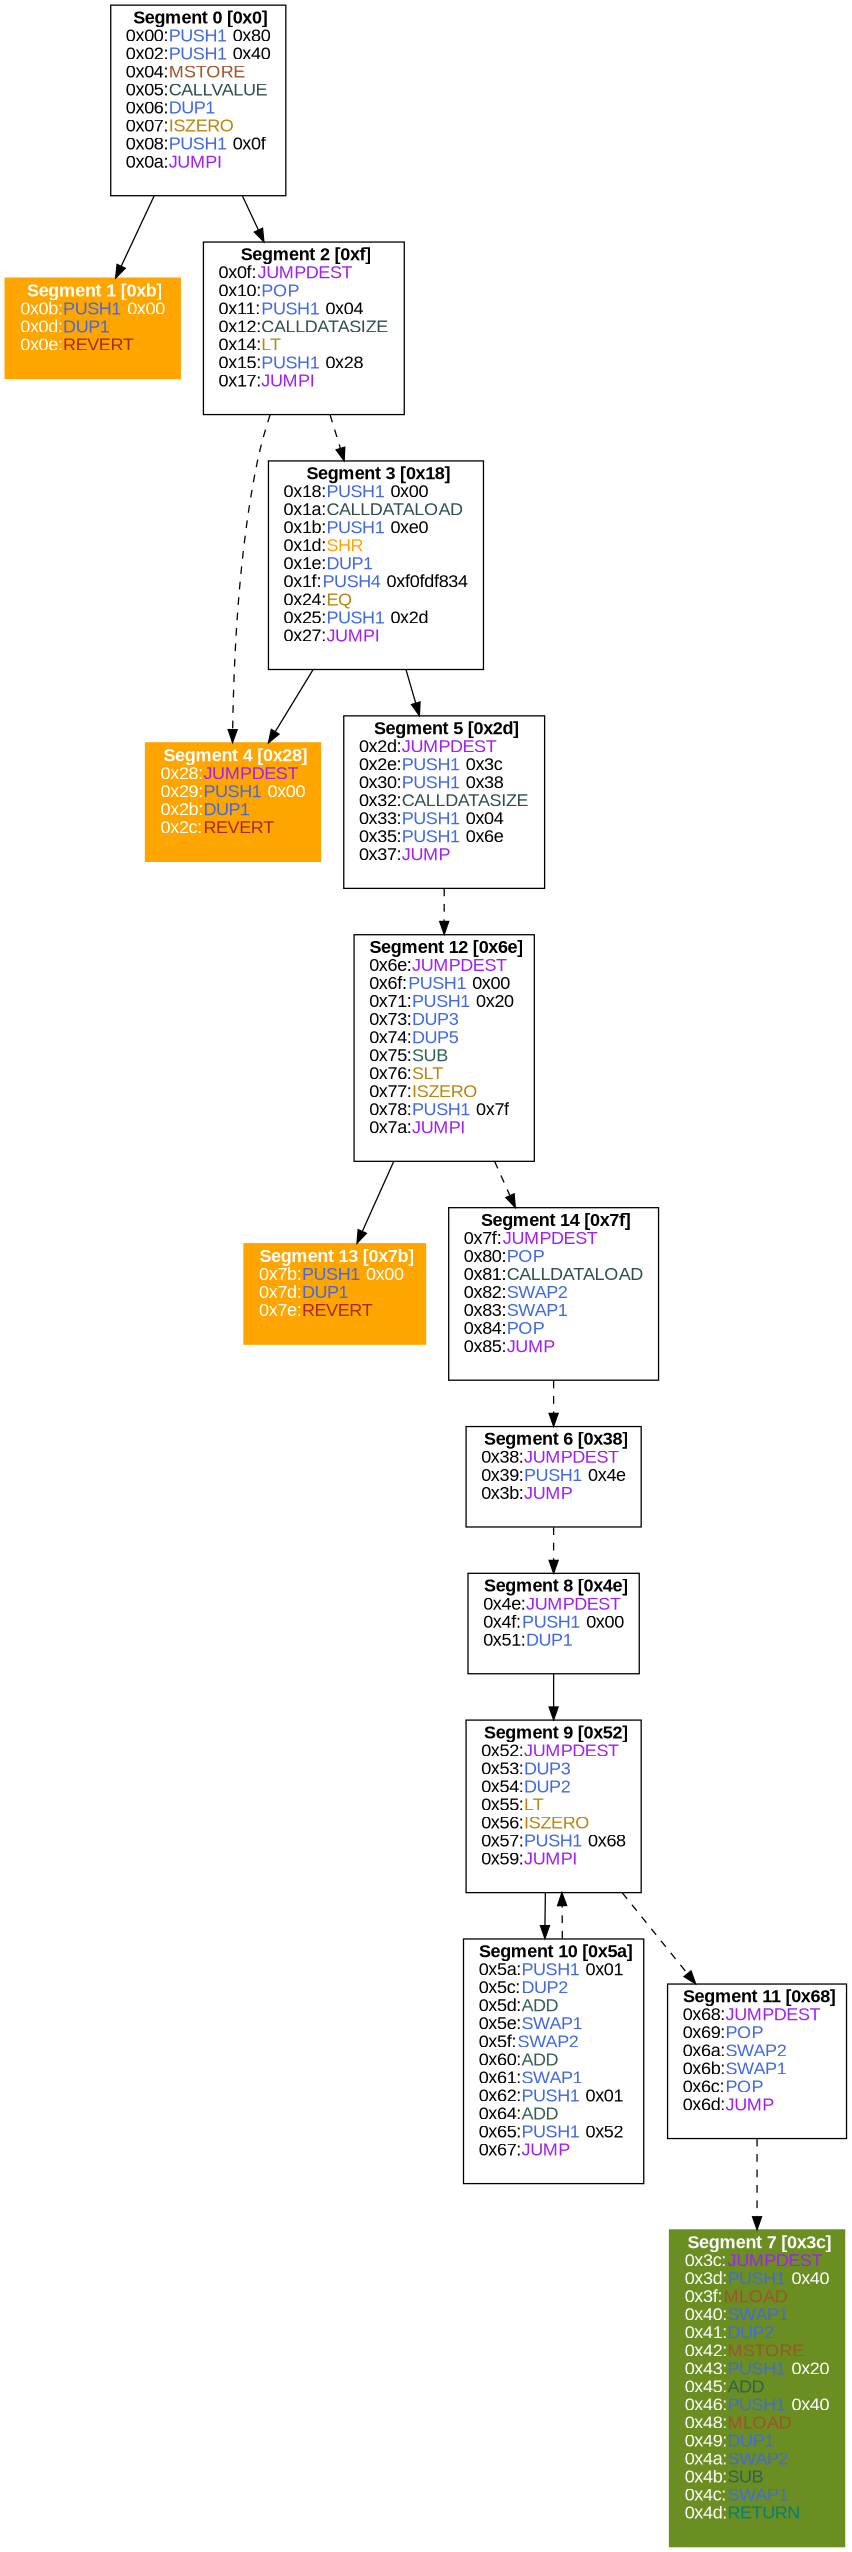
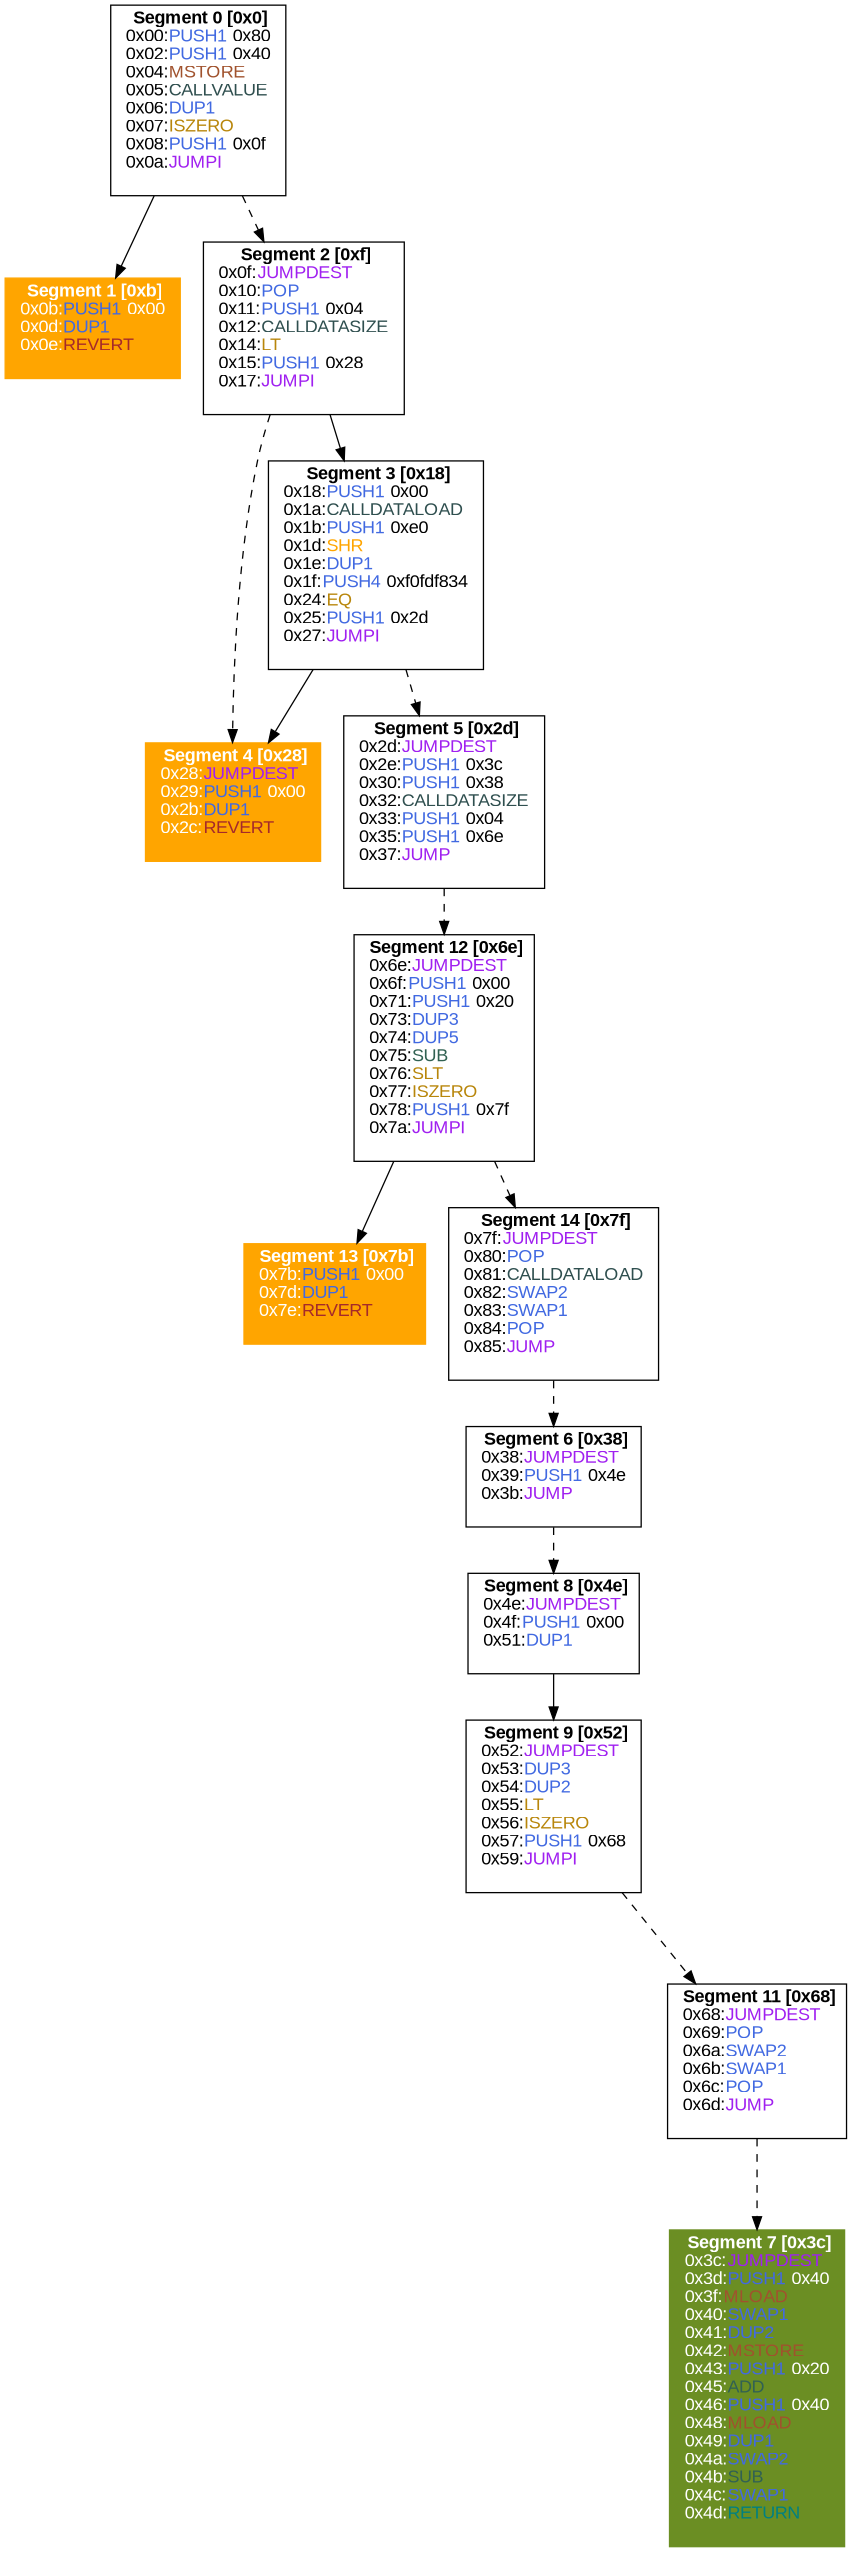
(250, 213) -> (250, 213)
(335, 432) -> (335, 432)
(411, 686) -> (411, 686)
(554, 2061) -> none
